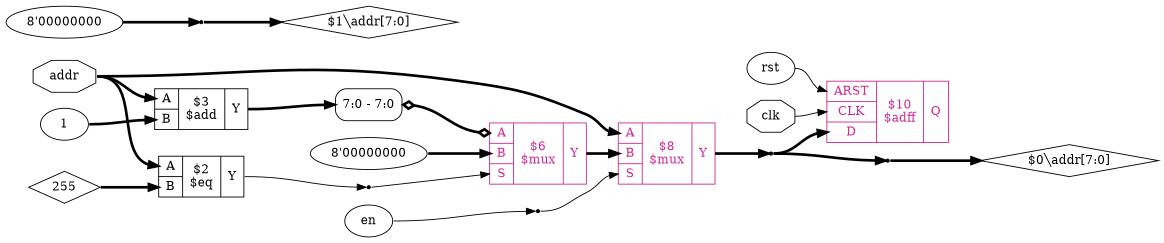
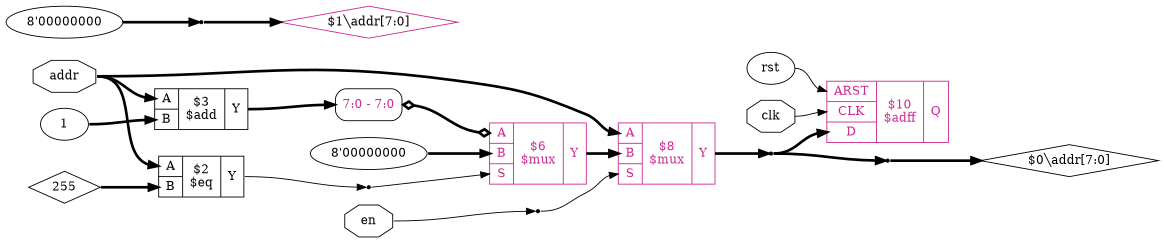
(369, 22) -> (369, 22)
(369, 105) -> (369, 105)
(369, 221) -> (369, 221)
